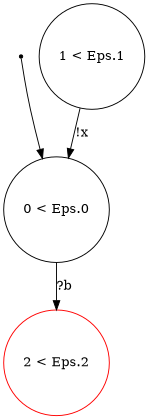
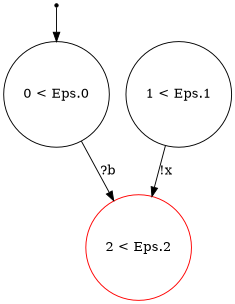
(75, 129) -> (160, 166)
